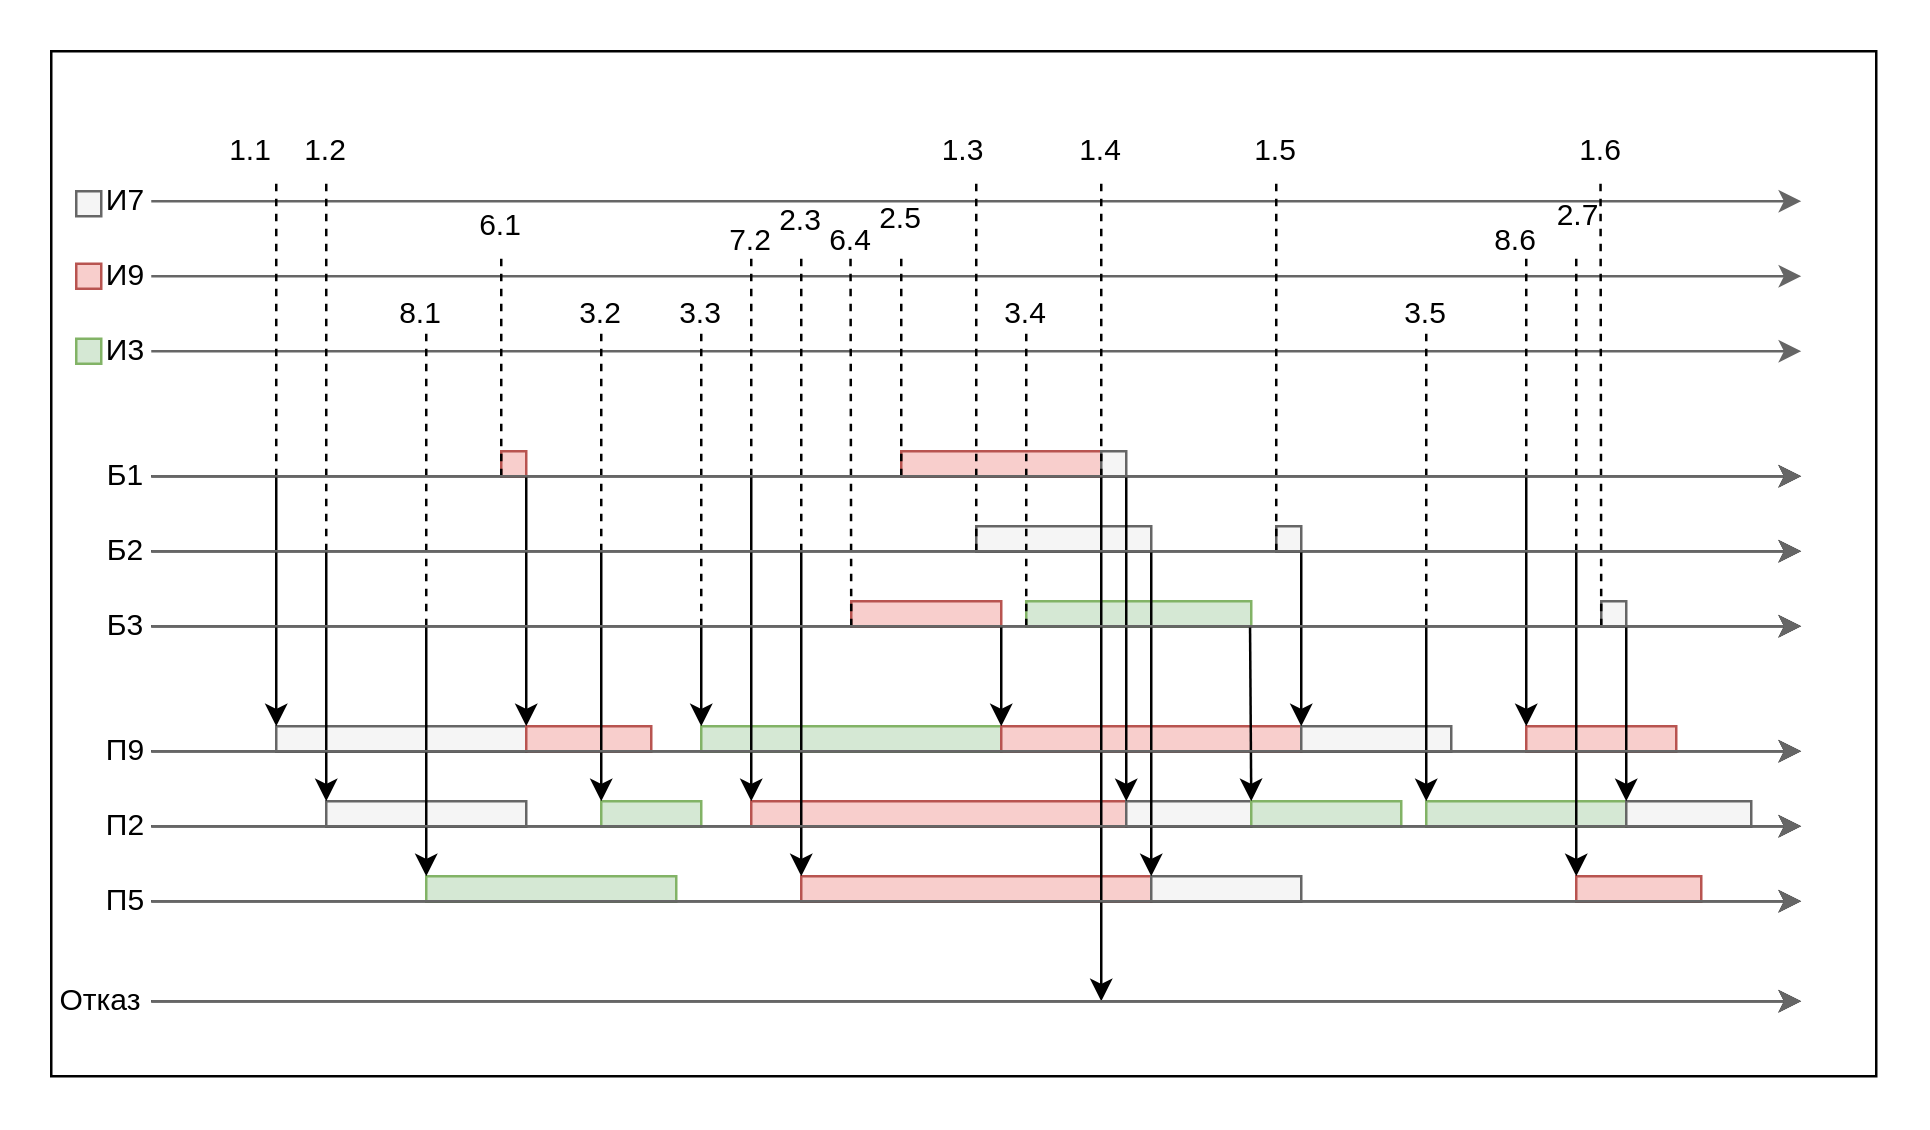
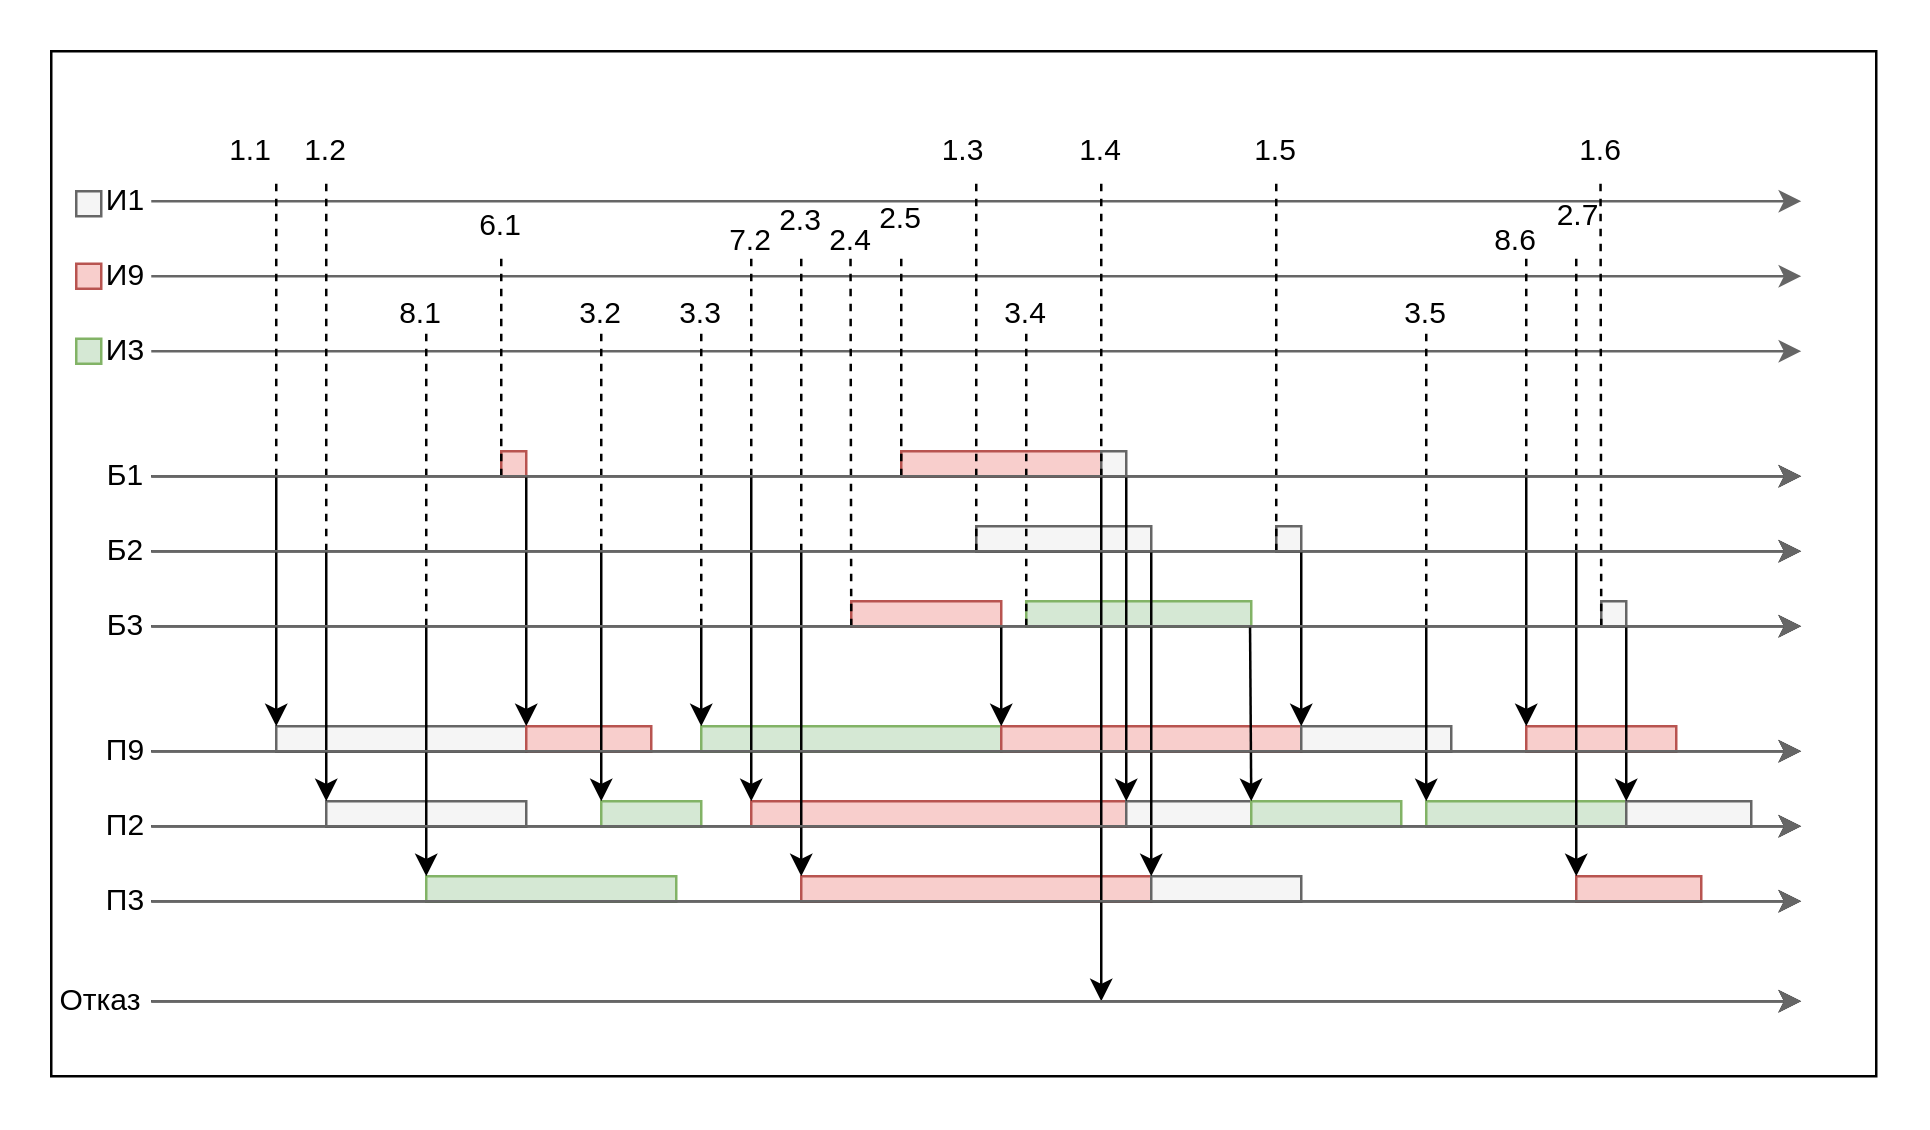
(126, 201) -> (126, 201)
(851, 241) -> (851, 241)
(126, 901) -> (126, 901)
